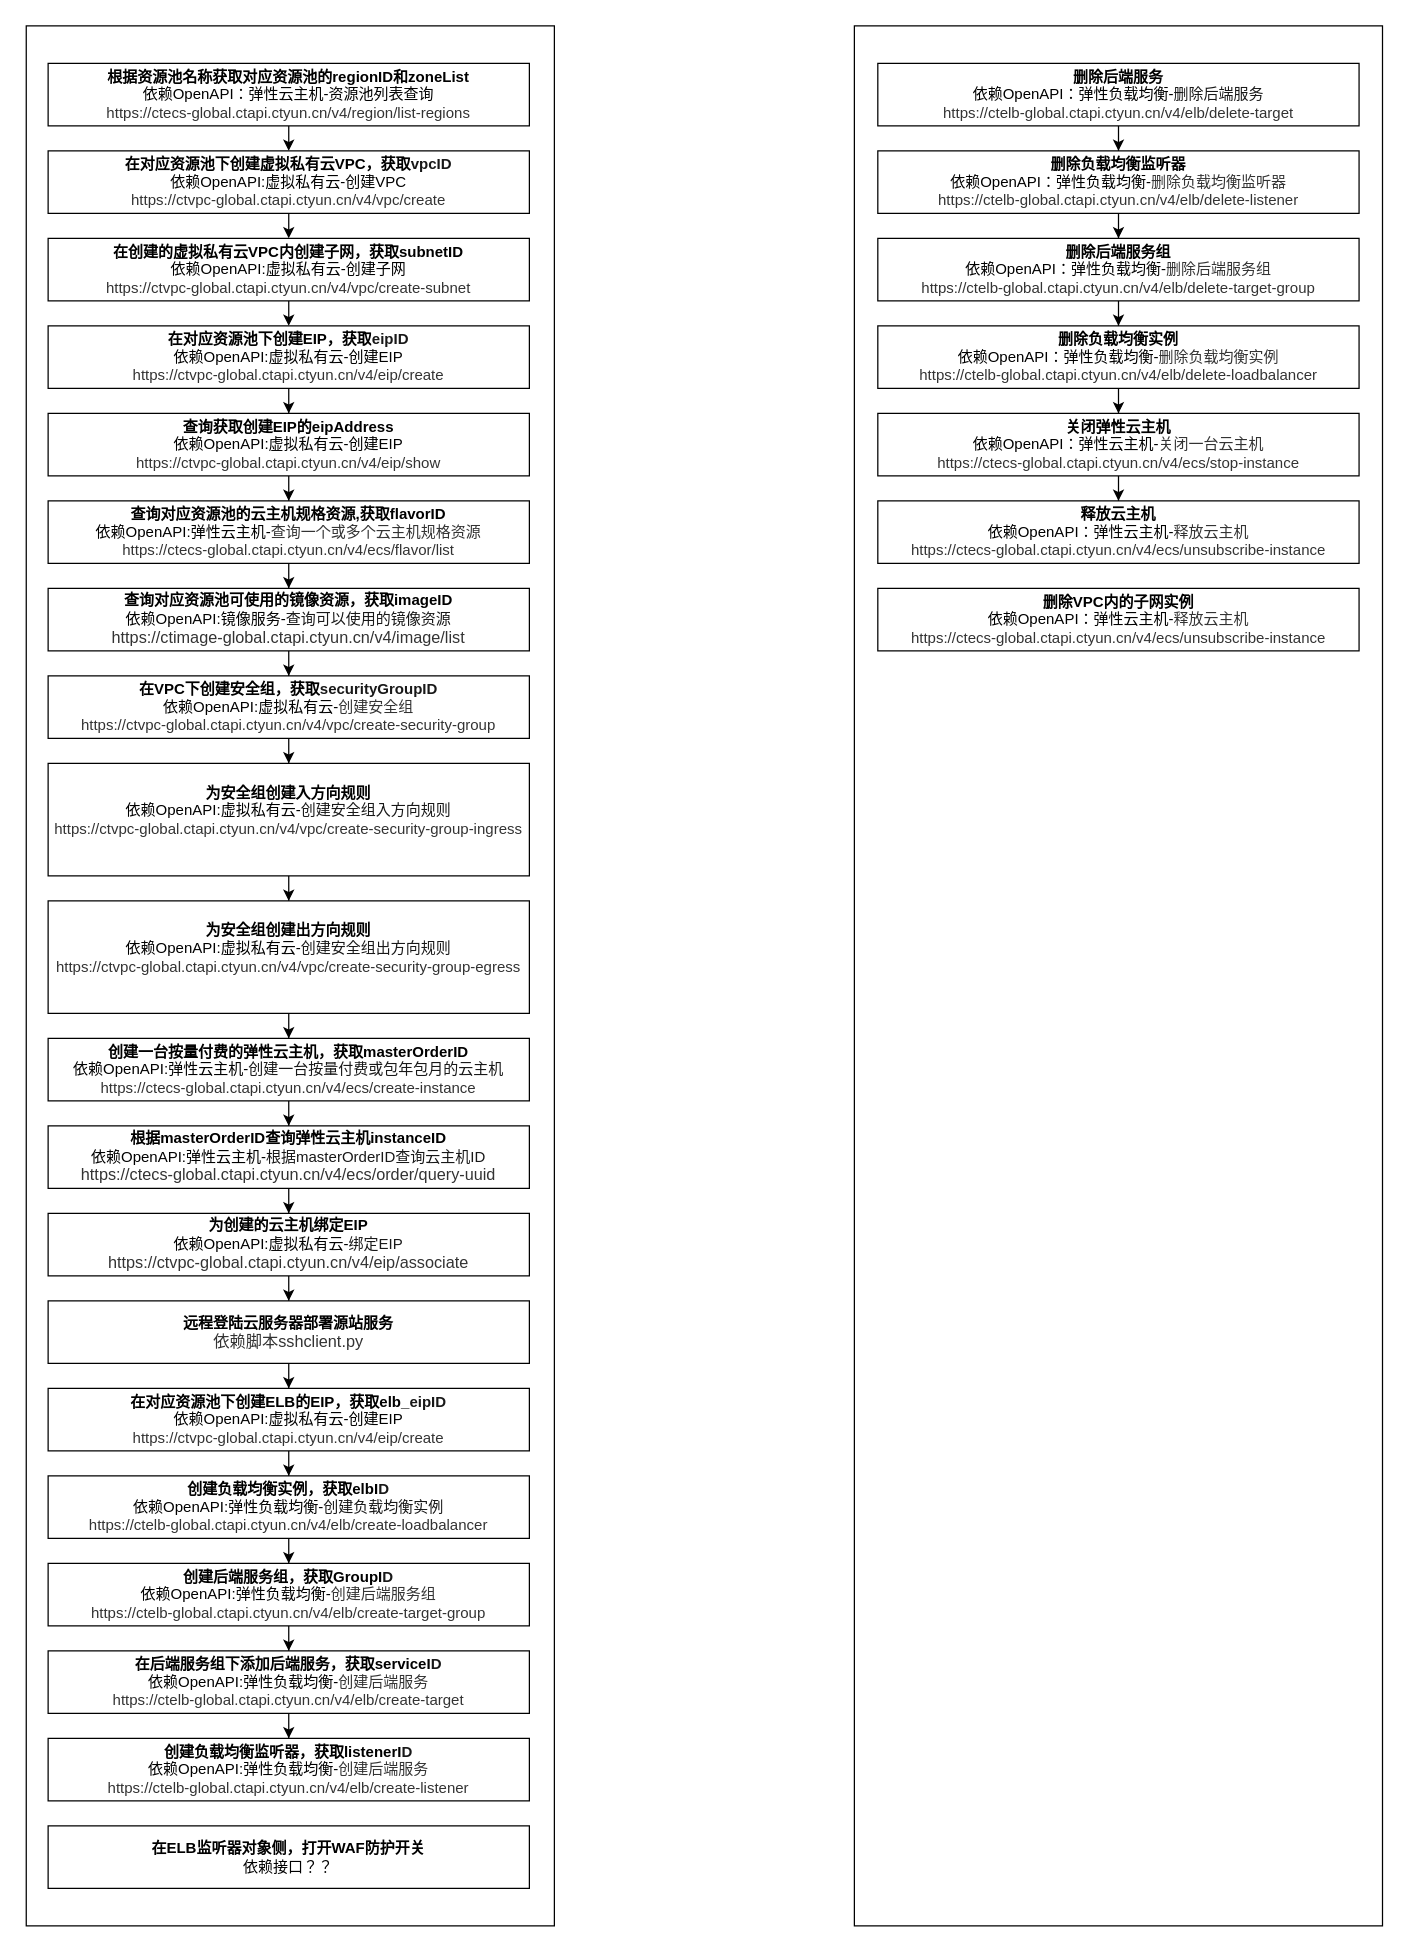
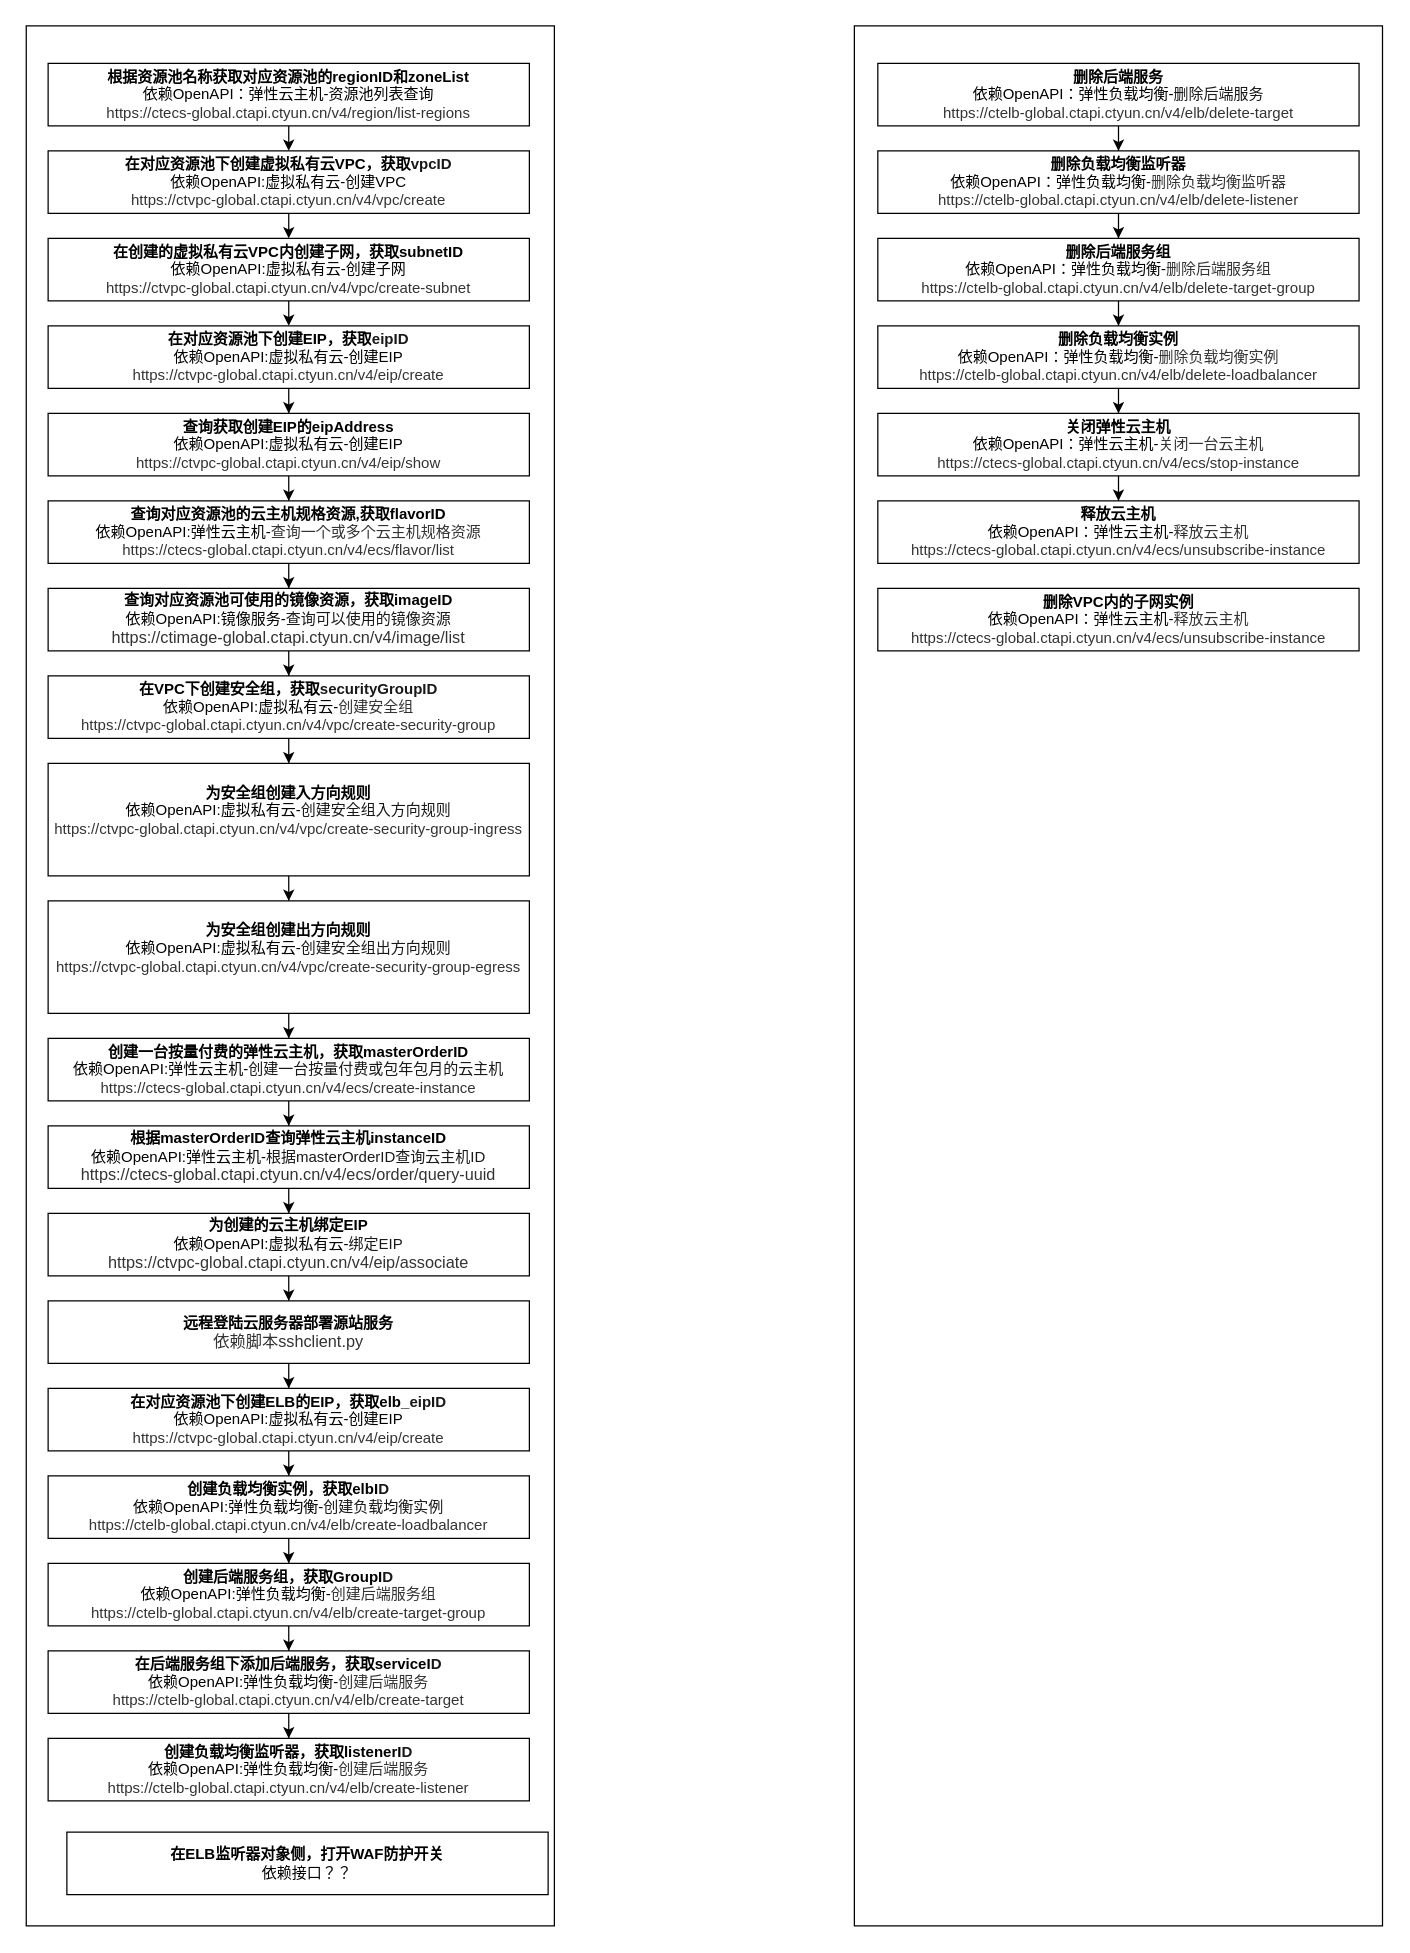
(289, 1857) -> (308, 1863)
